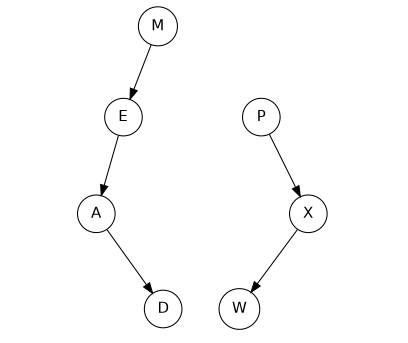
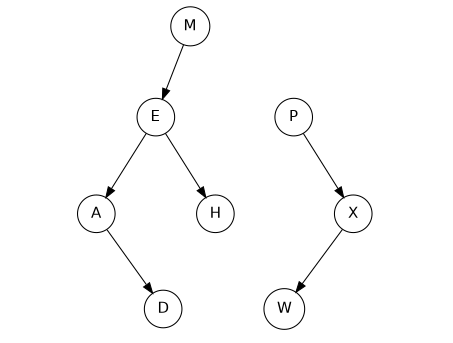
none -> (215, 214)
